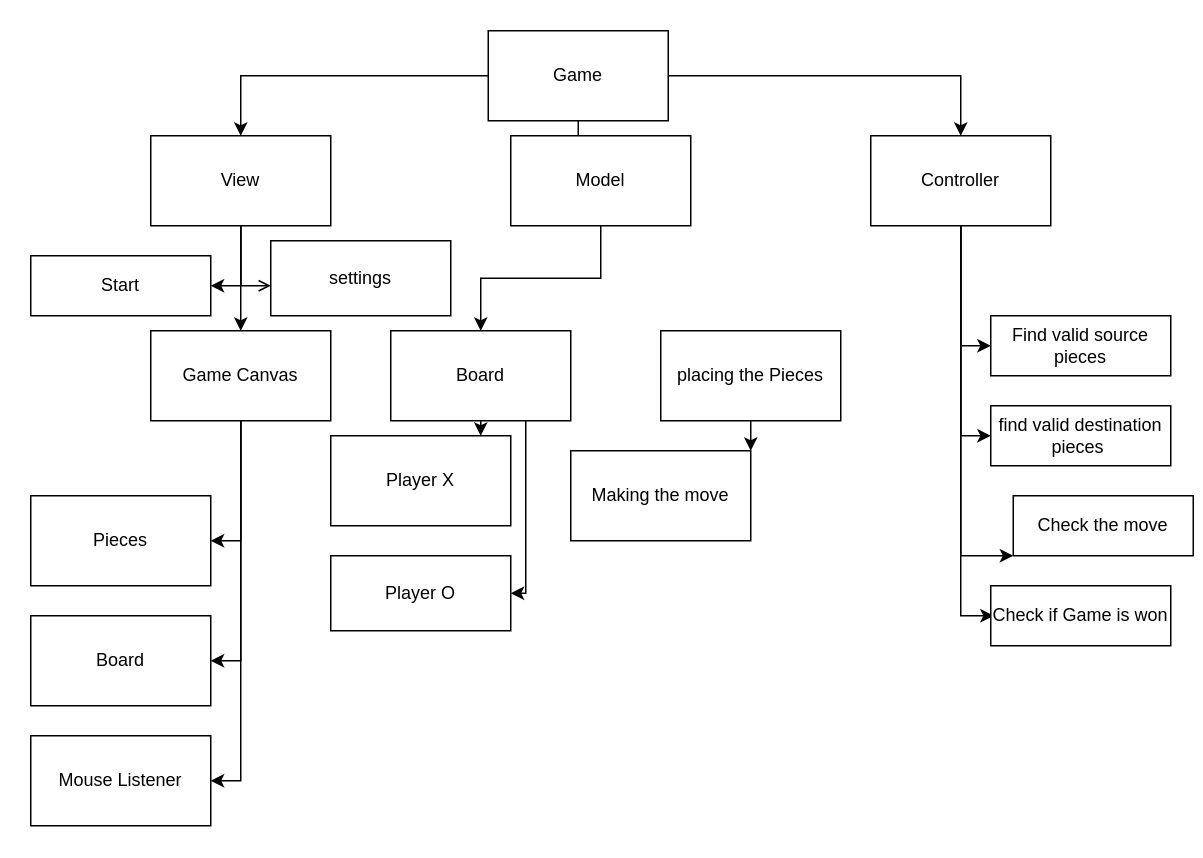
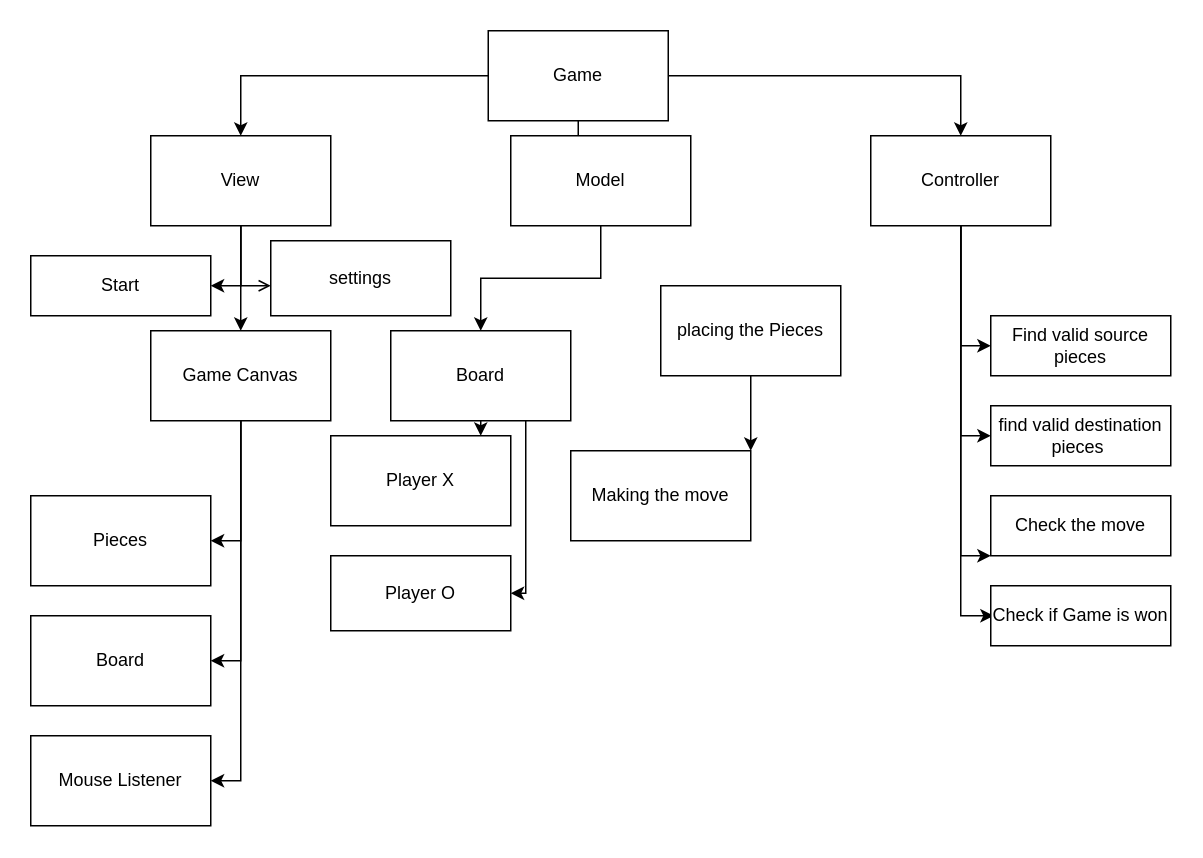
(751, 376) -> (751, 331)
(1103, 526) -> (1081, 526)
